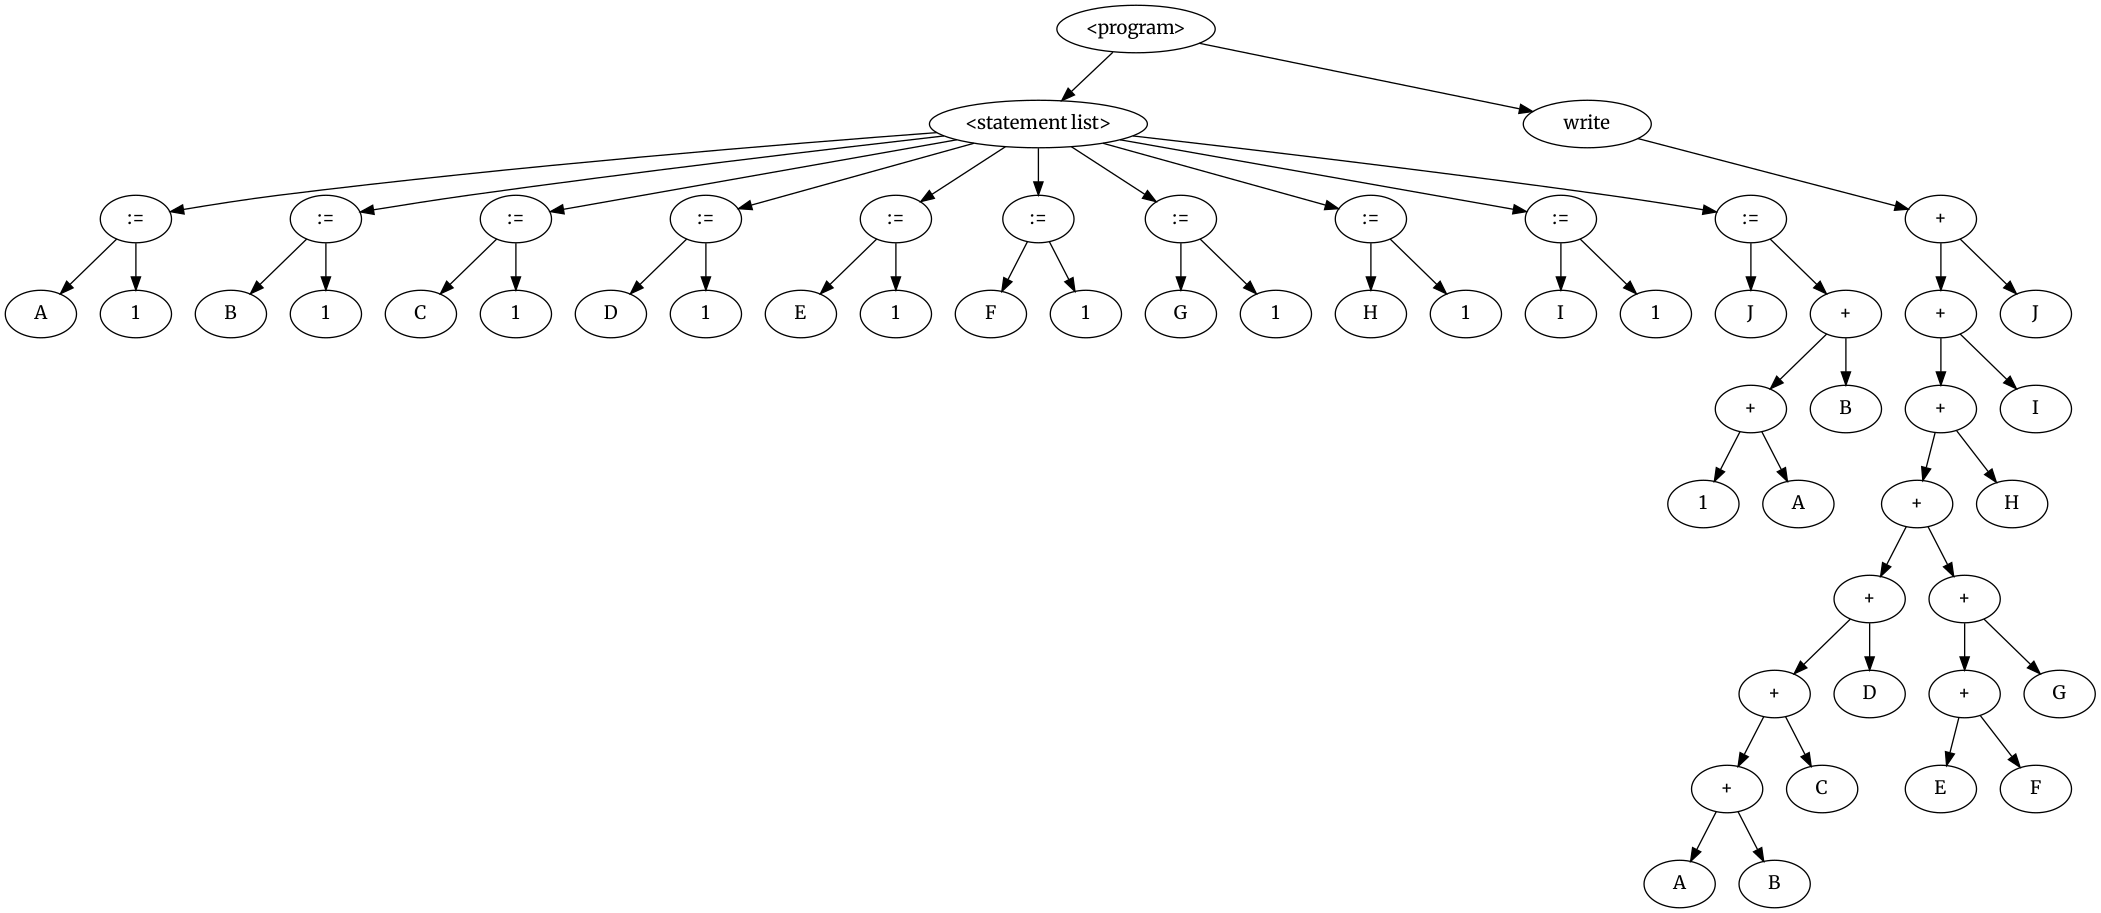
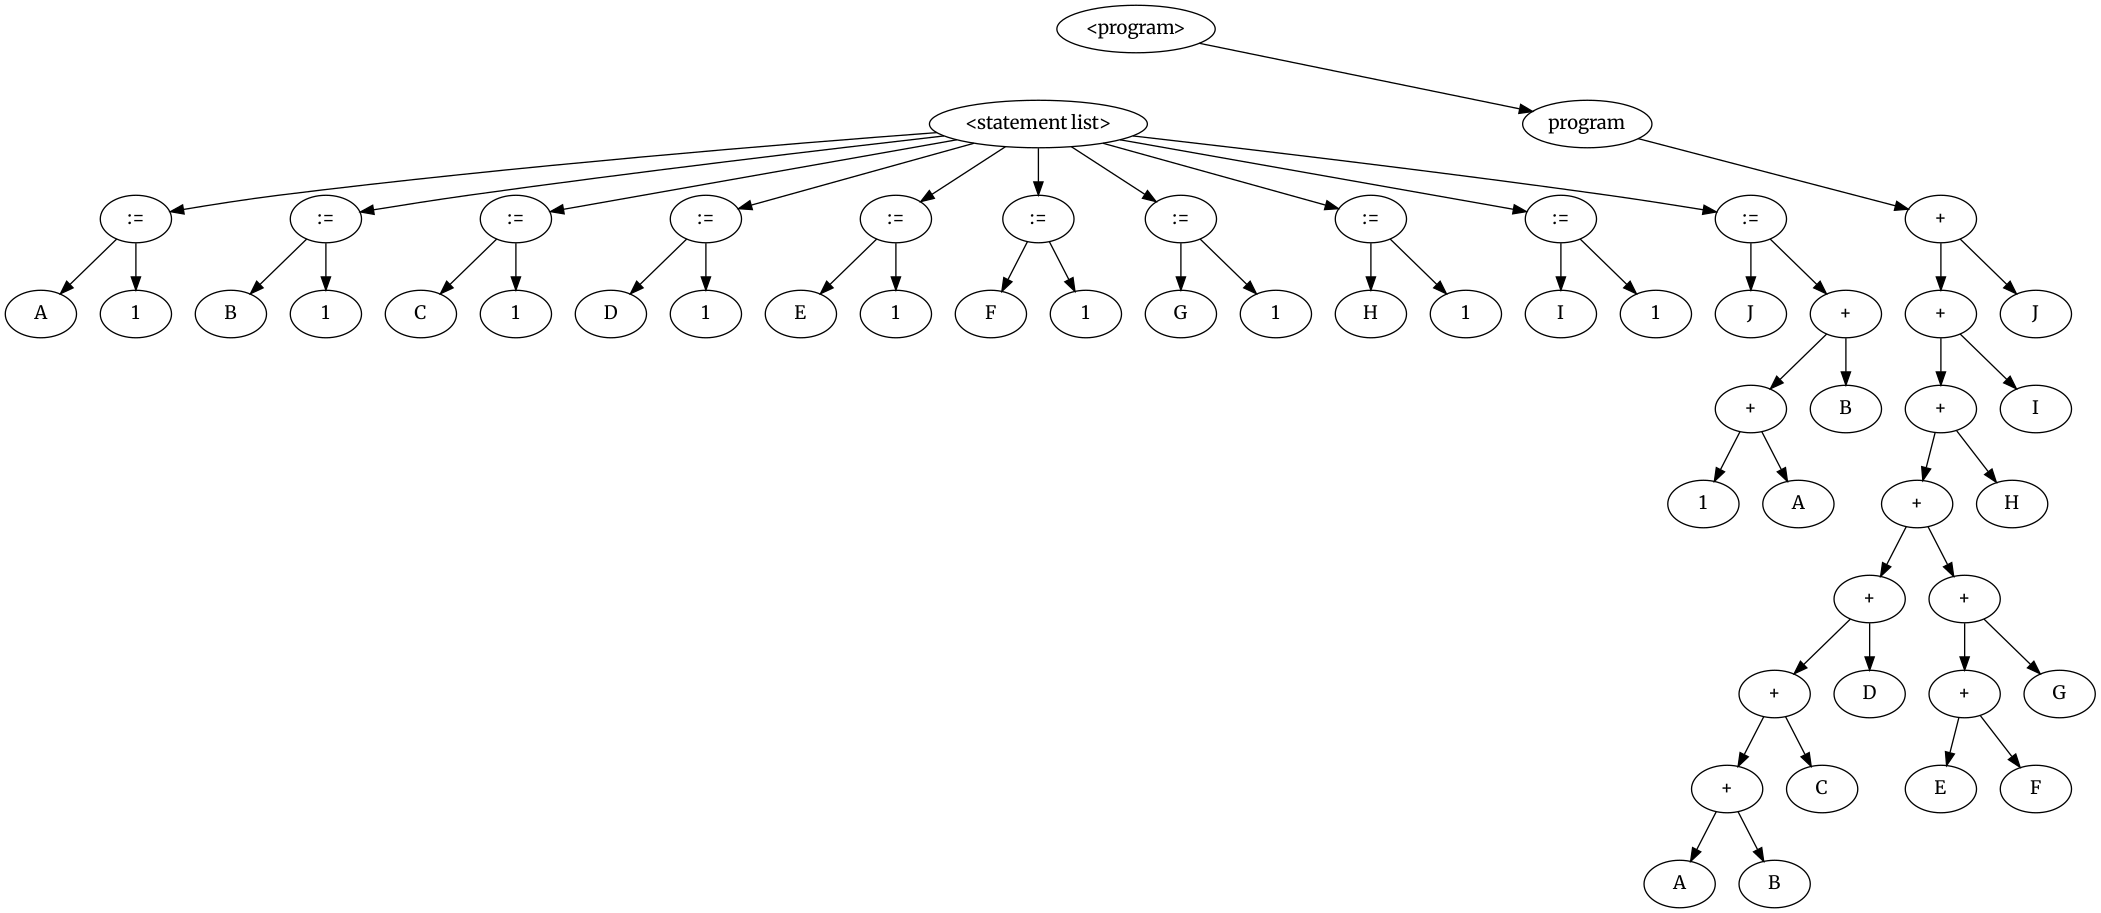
(1092, 72) -> none
(1587, 124) -> (1587, 124)
